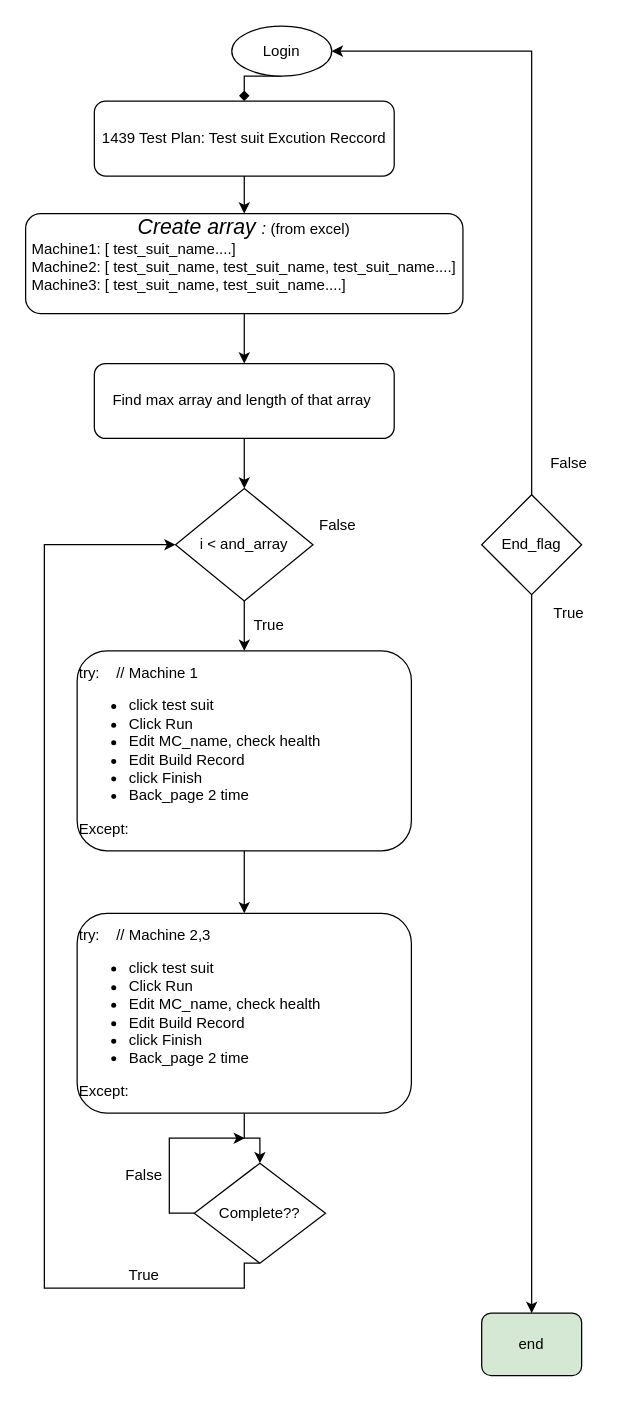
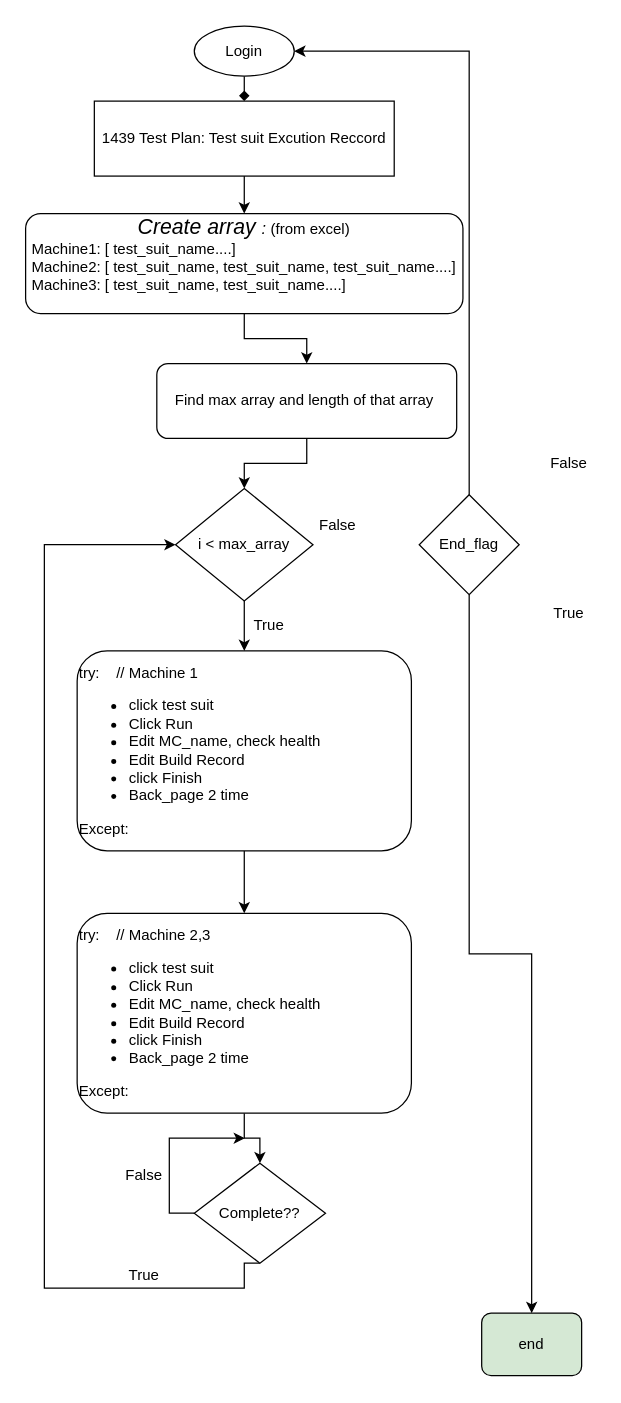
(282, 51) -> (244, 51)
(244, 138) -> (244, 138)
(244, 401) -> (307, 401)
(244, 544) -> (244, 544)
(532, 544) -> (469, 544)
